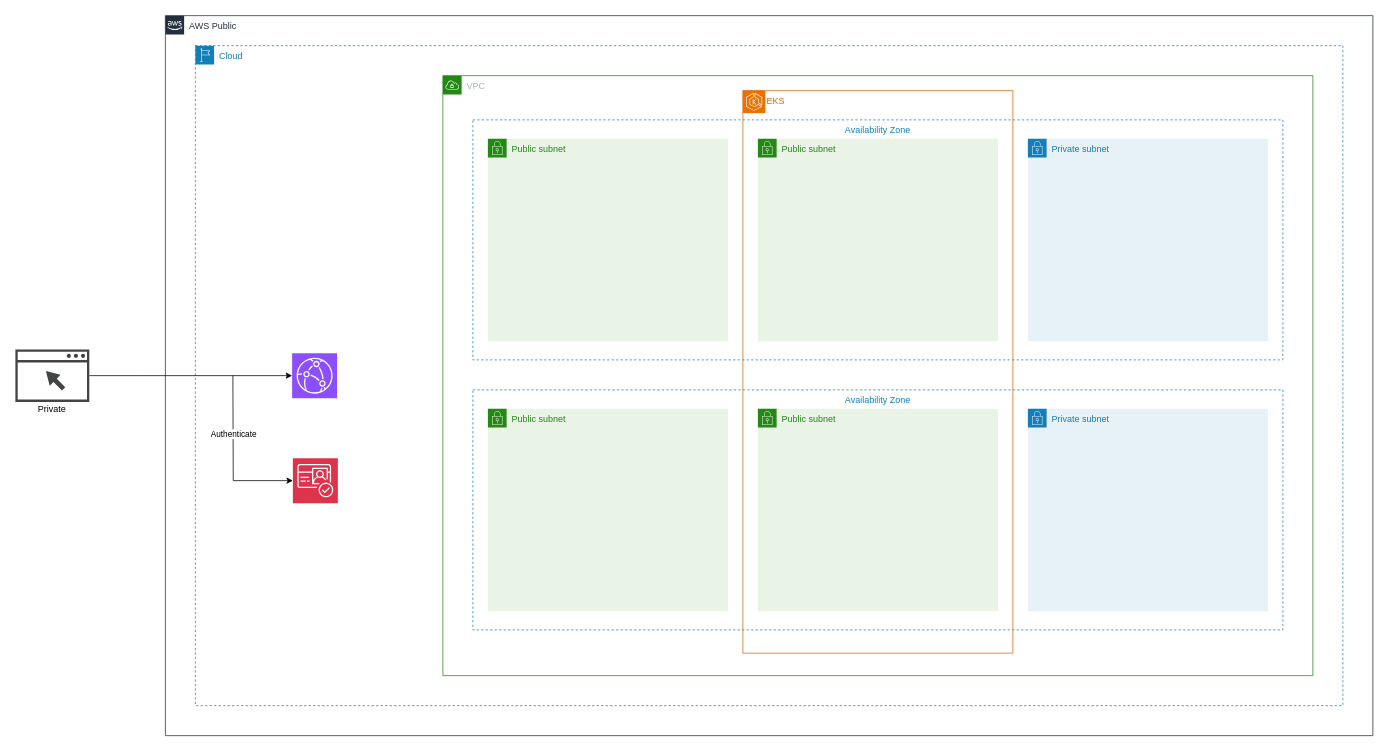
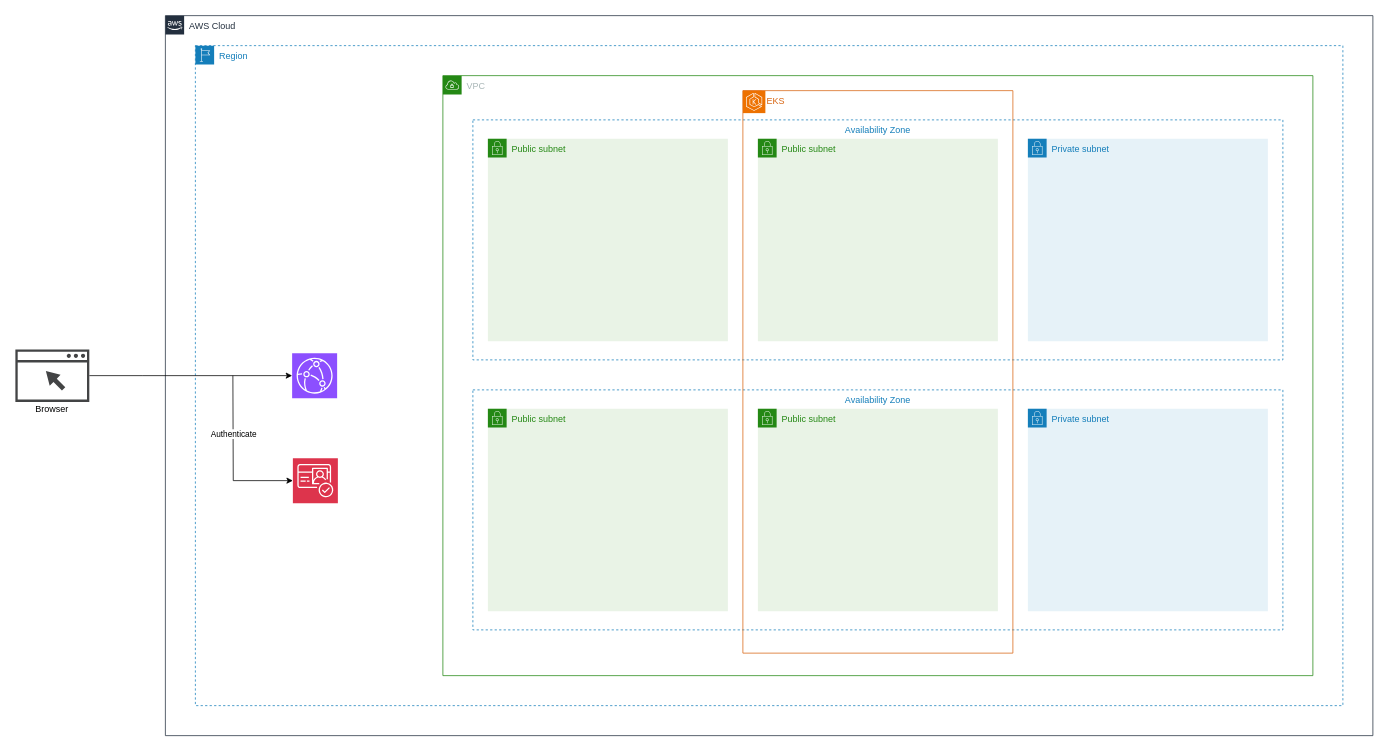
(211, 26) -> (210, 26)
(231, 56) -> (233, 56)
(52, 409) -> (52, 409)
